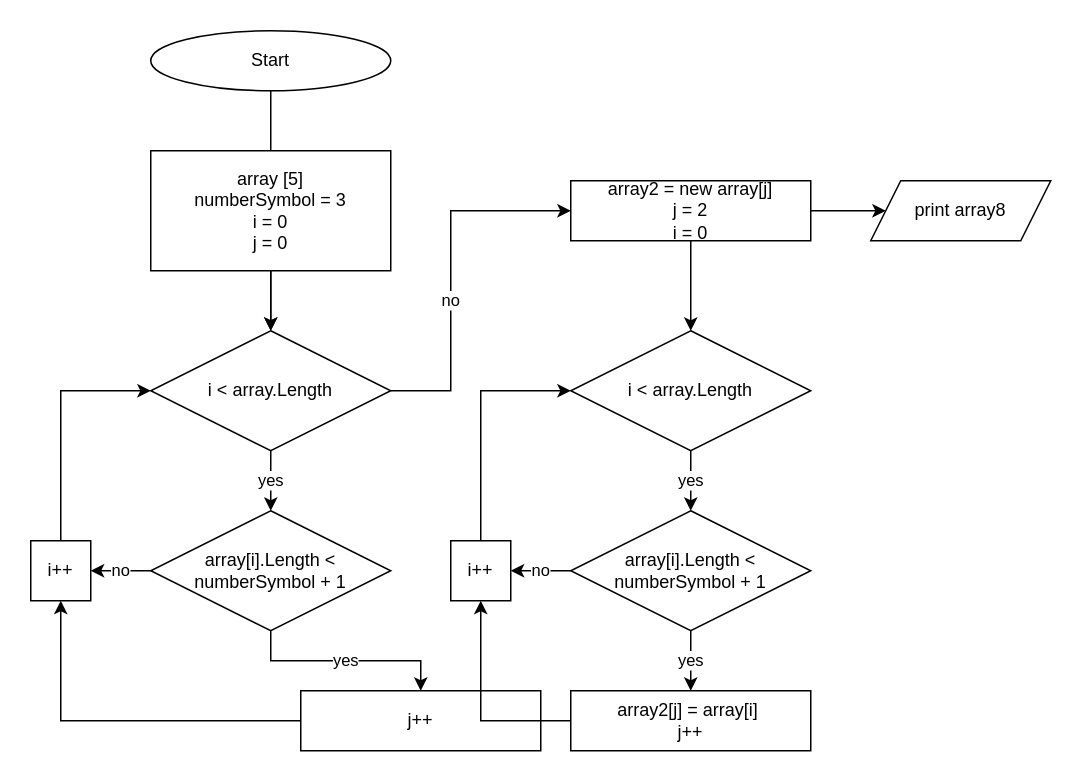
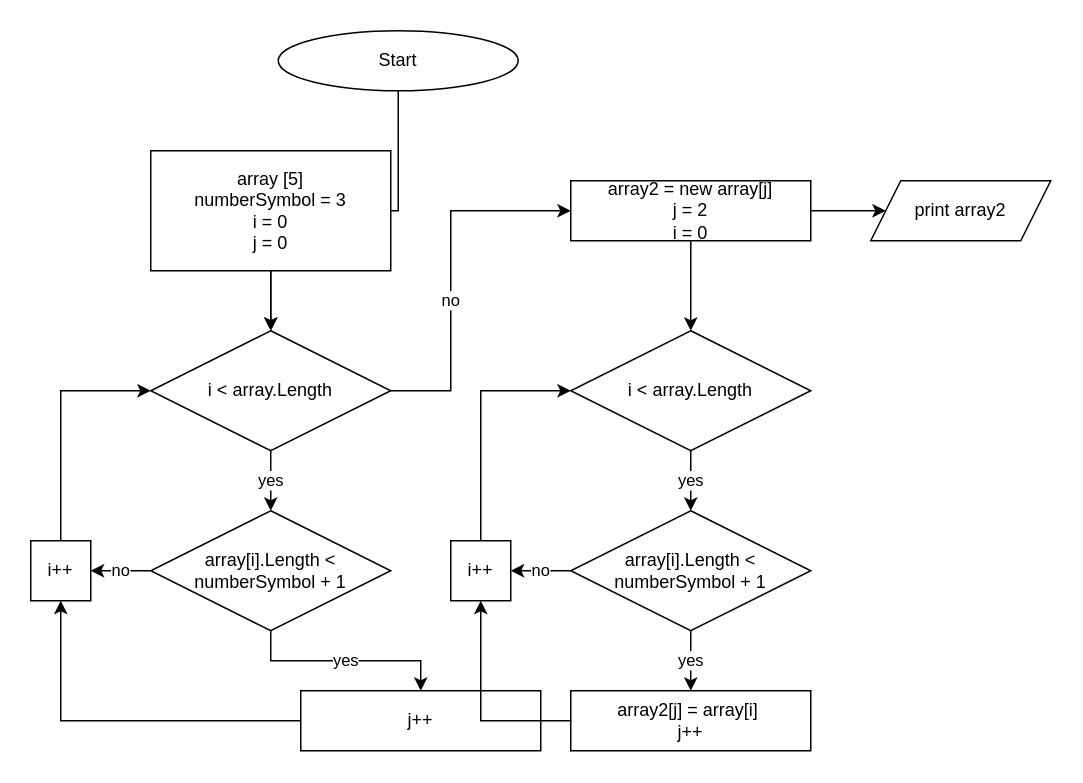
(271, 61) -> (398, 61)
(961, 211) -> (961, 211)
